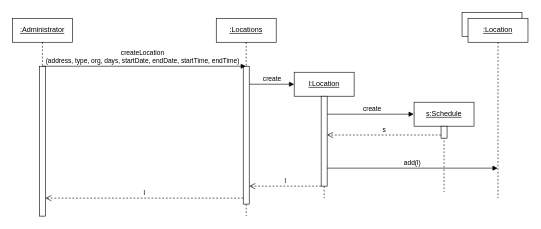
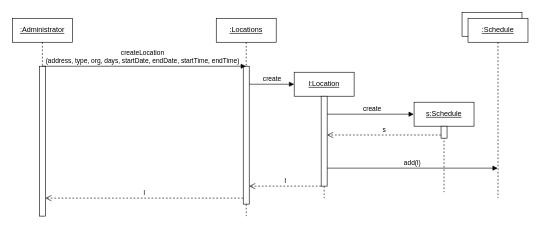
(498, 30) -> (498, 30)
